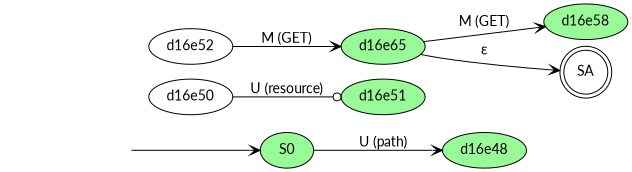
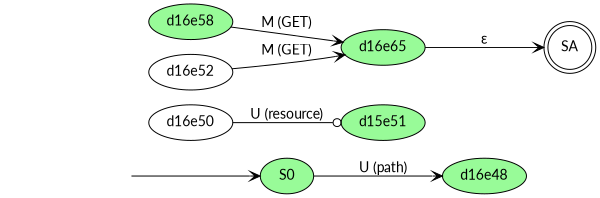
(480, 35) -> (282, 34)
(383, 97) -> (383, 123)
